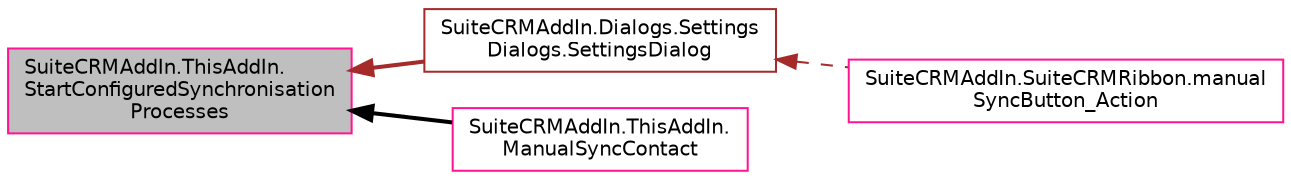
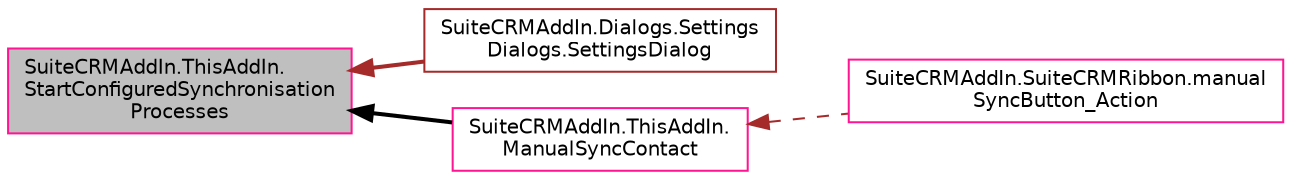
(822, 65) -> (808, 118)
